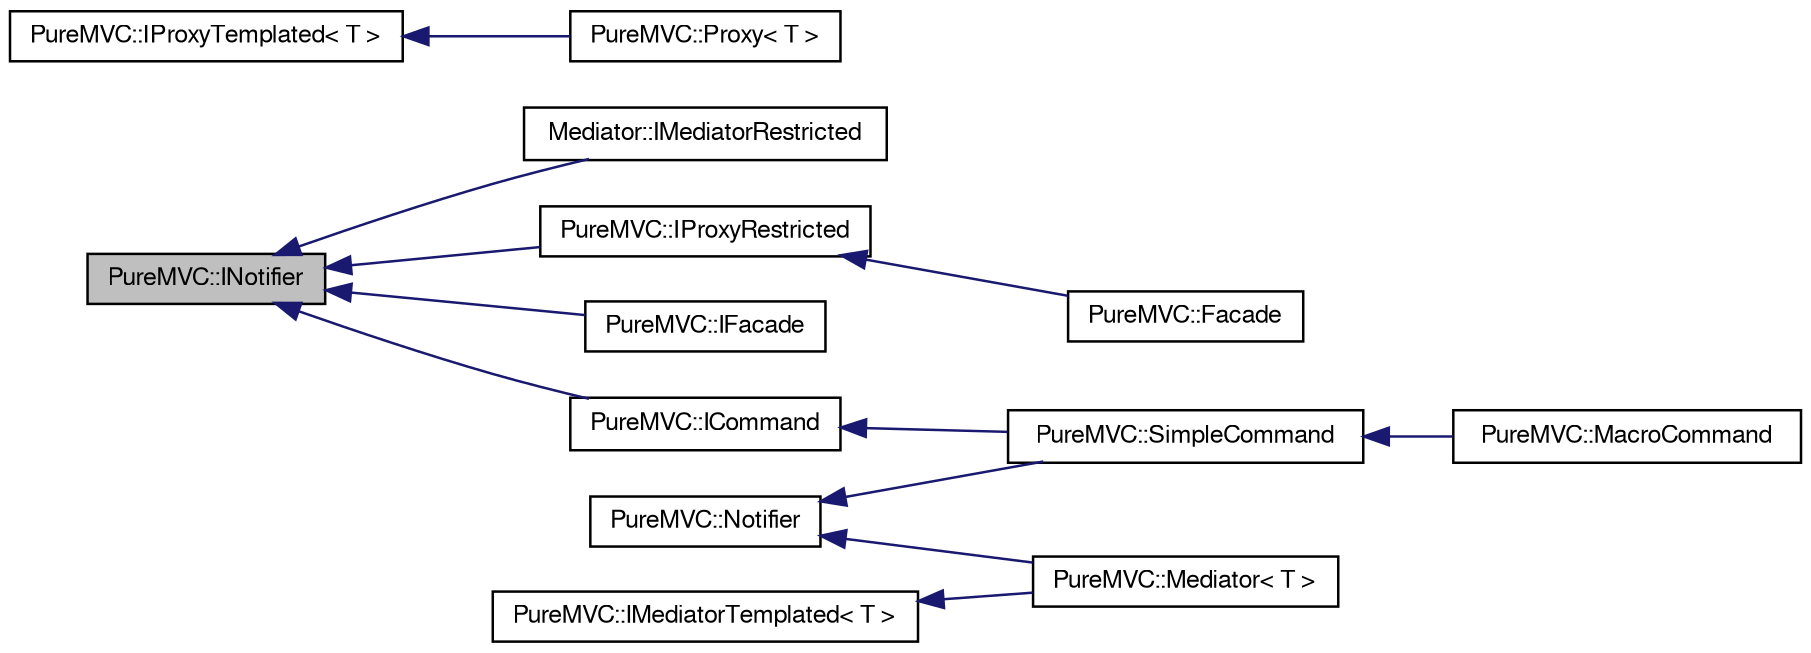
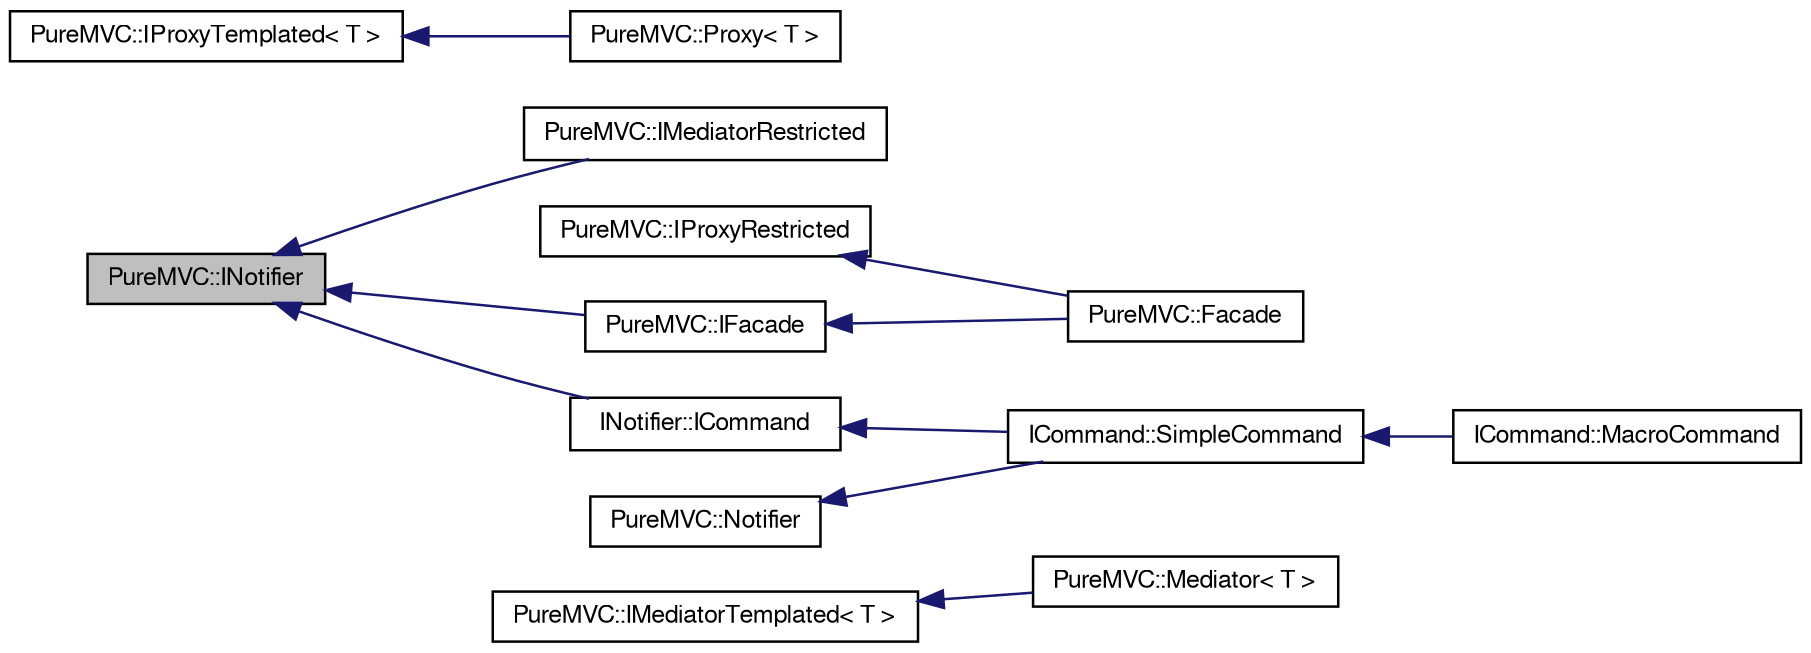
(705, 134) -> (705, 134)
(446, 256) -> none
none -> (960, 321)
(705, 424) -> (705, 424)
(1186, 436) -> (1186, 436)
(1627, 436) -> (1627, 436)
(939, 551) -> none
